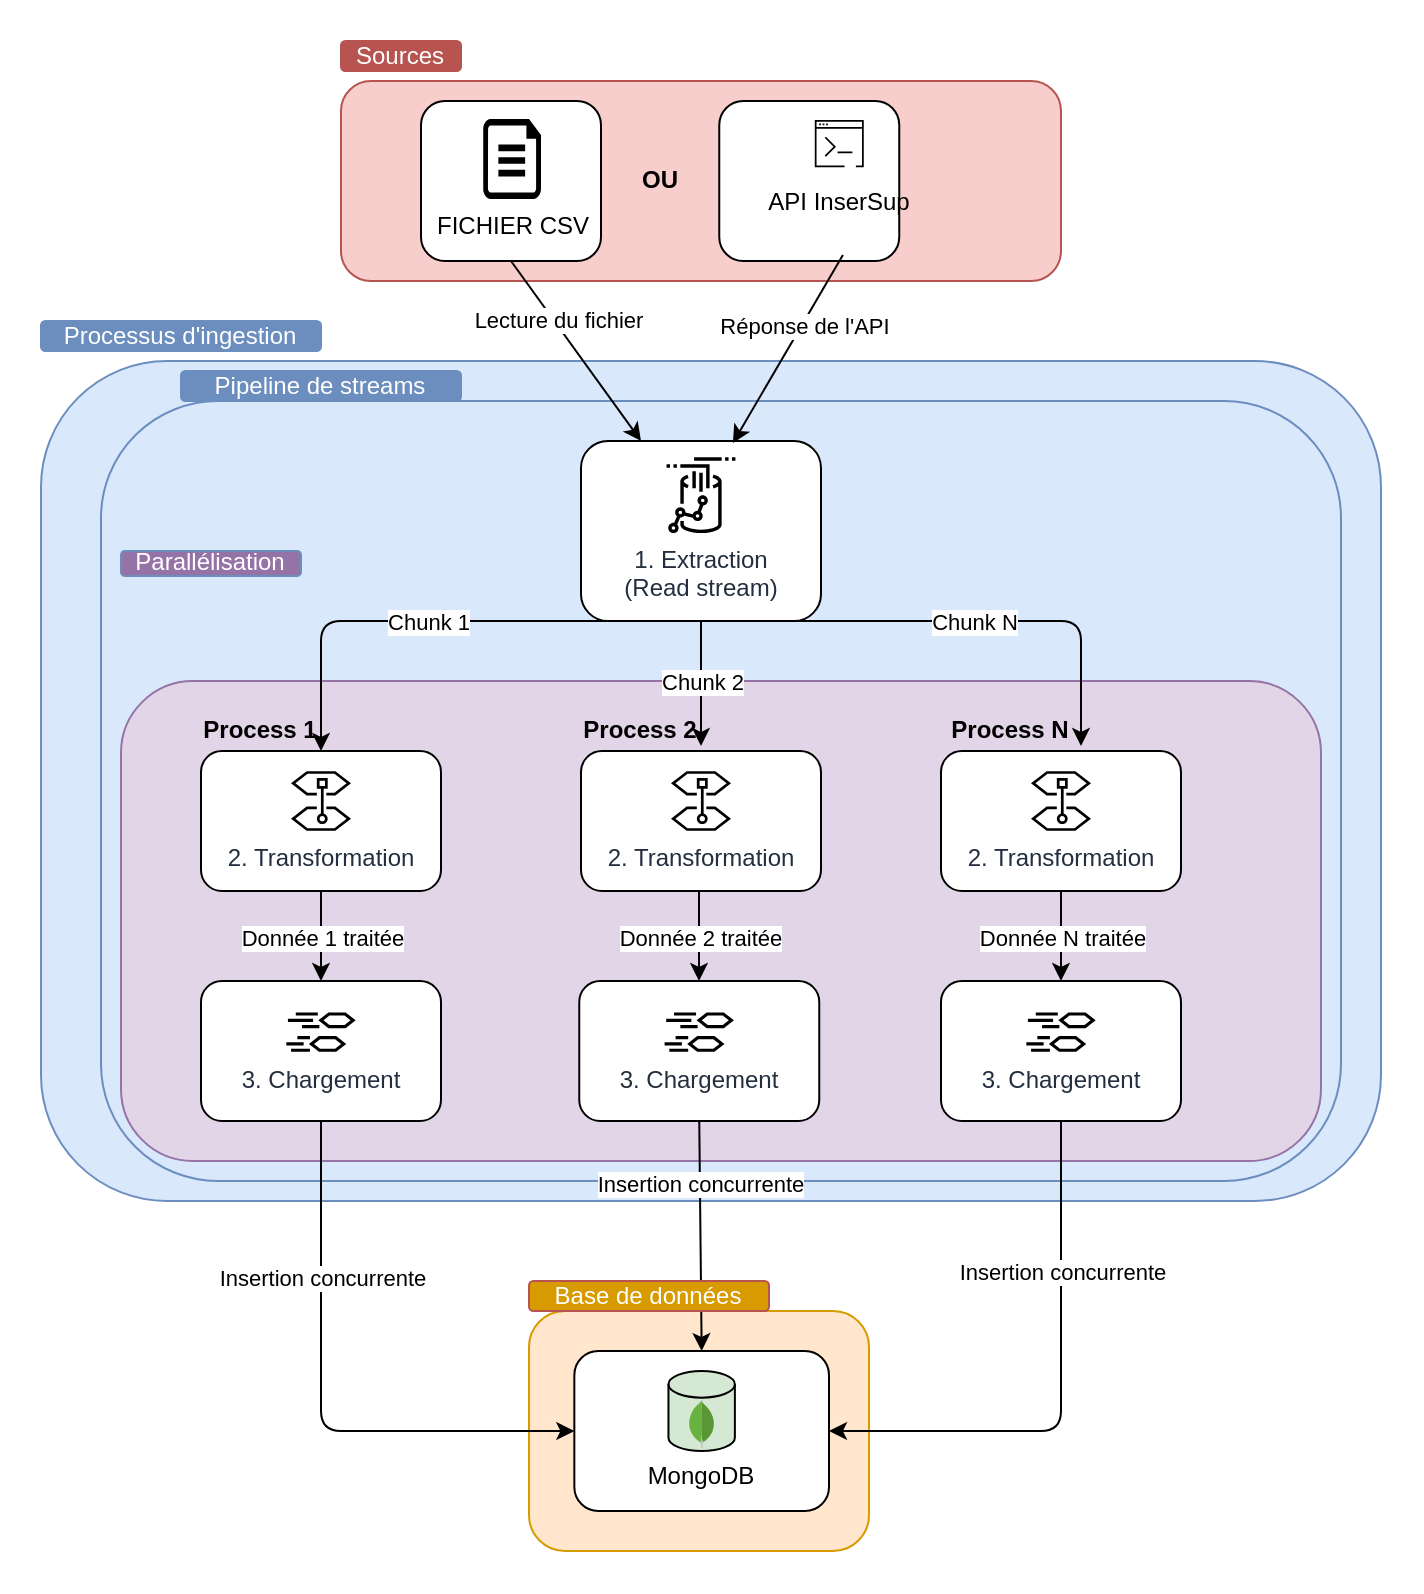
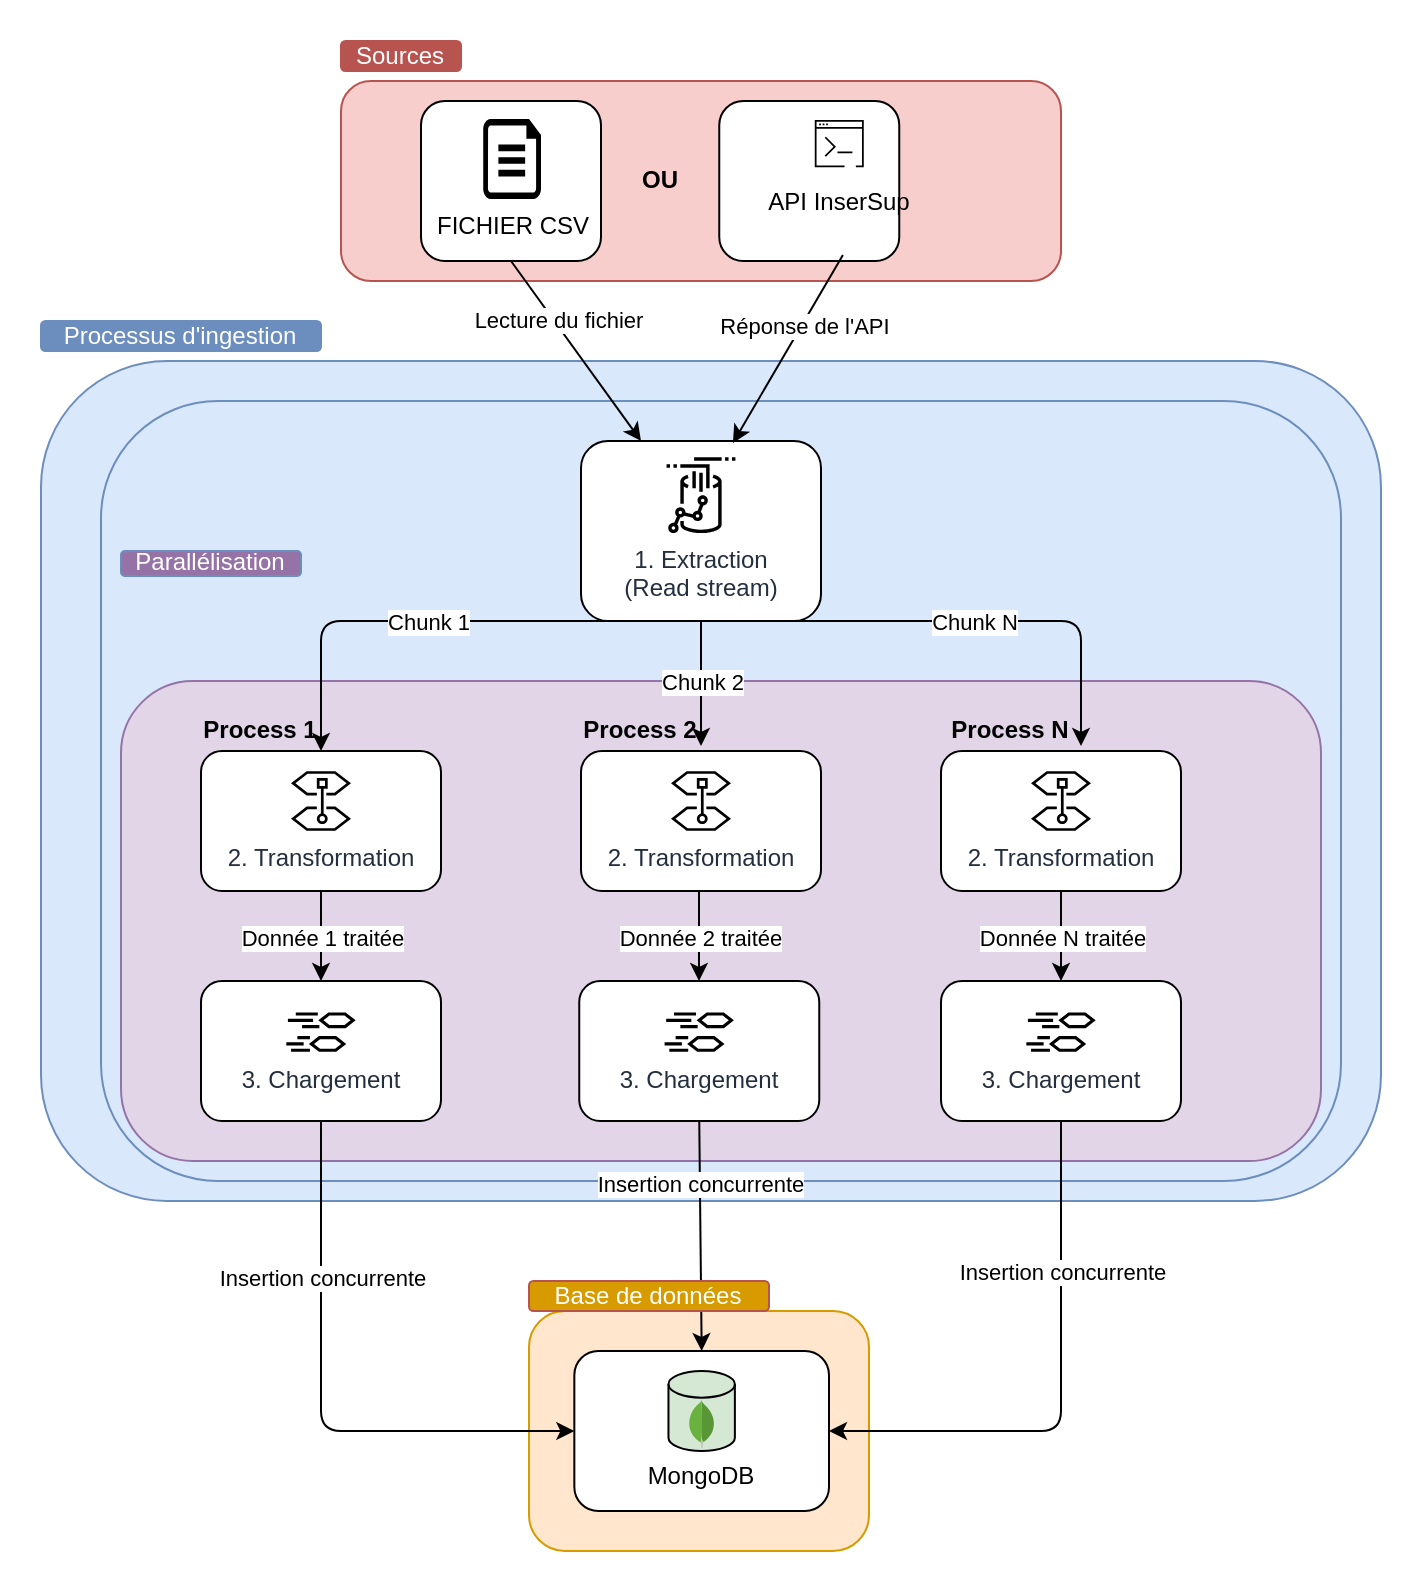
(321, 386) -> none
